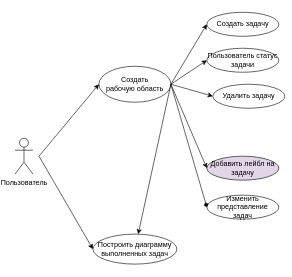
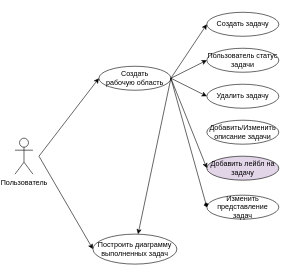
(135, 84) -> (135, 78)
(249, 96) -> (243, 96)
none -> (243, 132)
